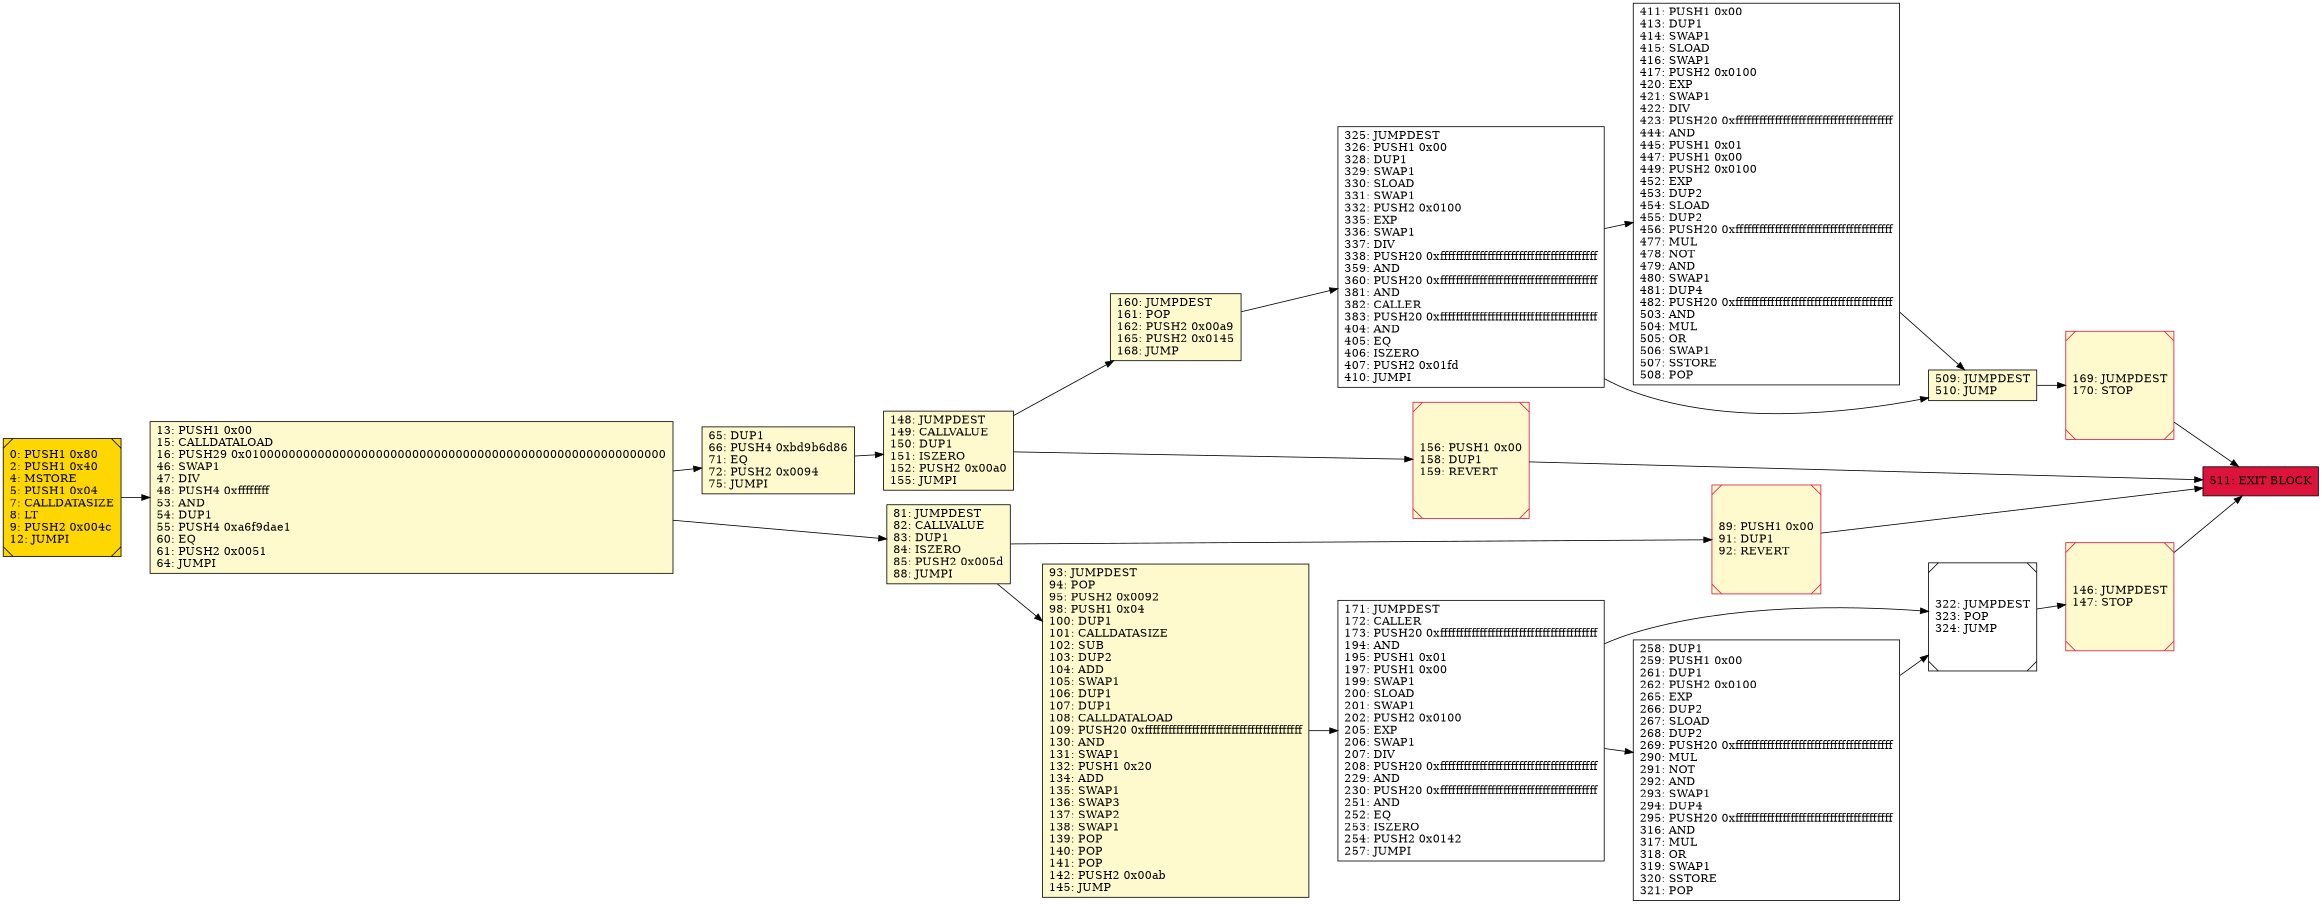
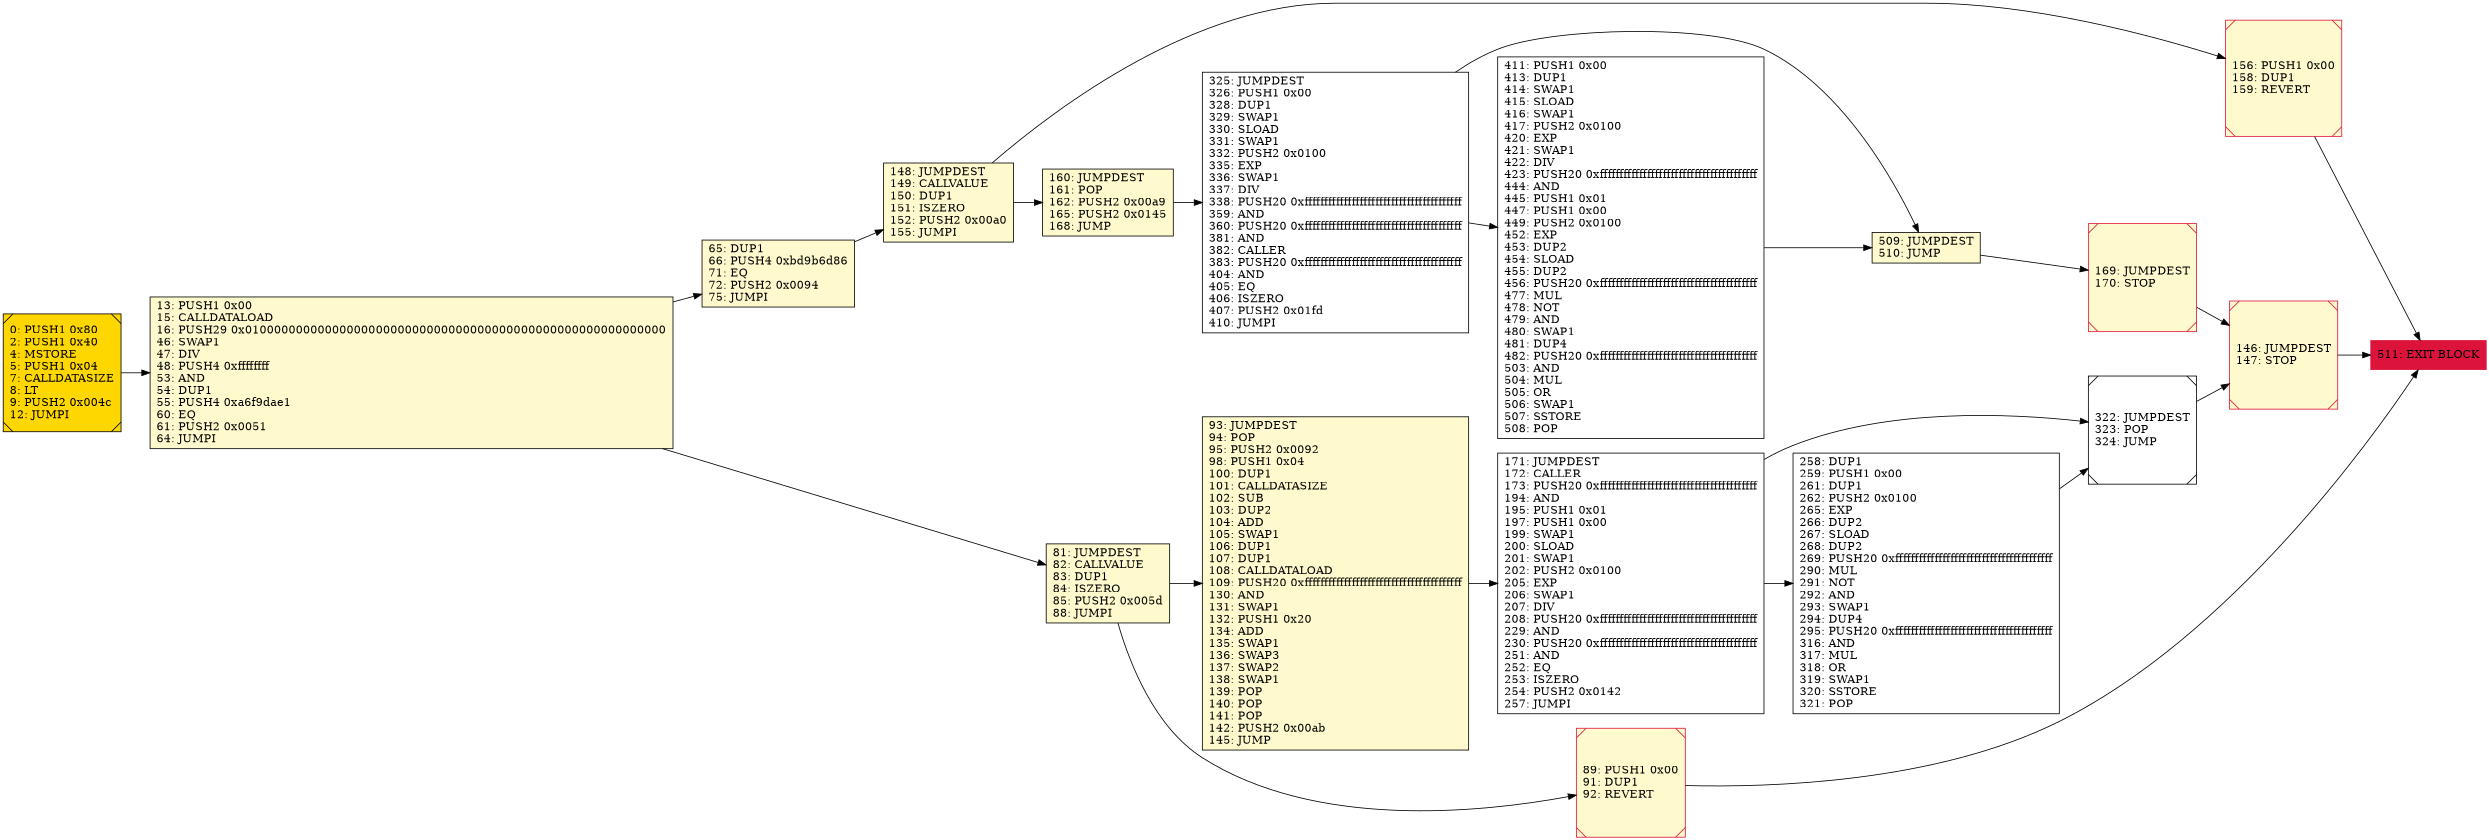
(2203, 442) -> (2210, 314)
(2261, 481) -> (2428, 355)
